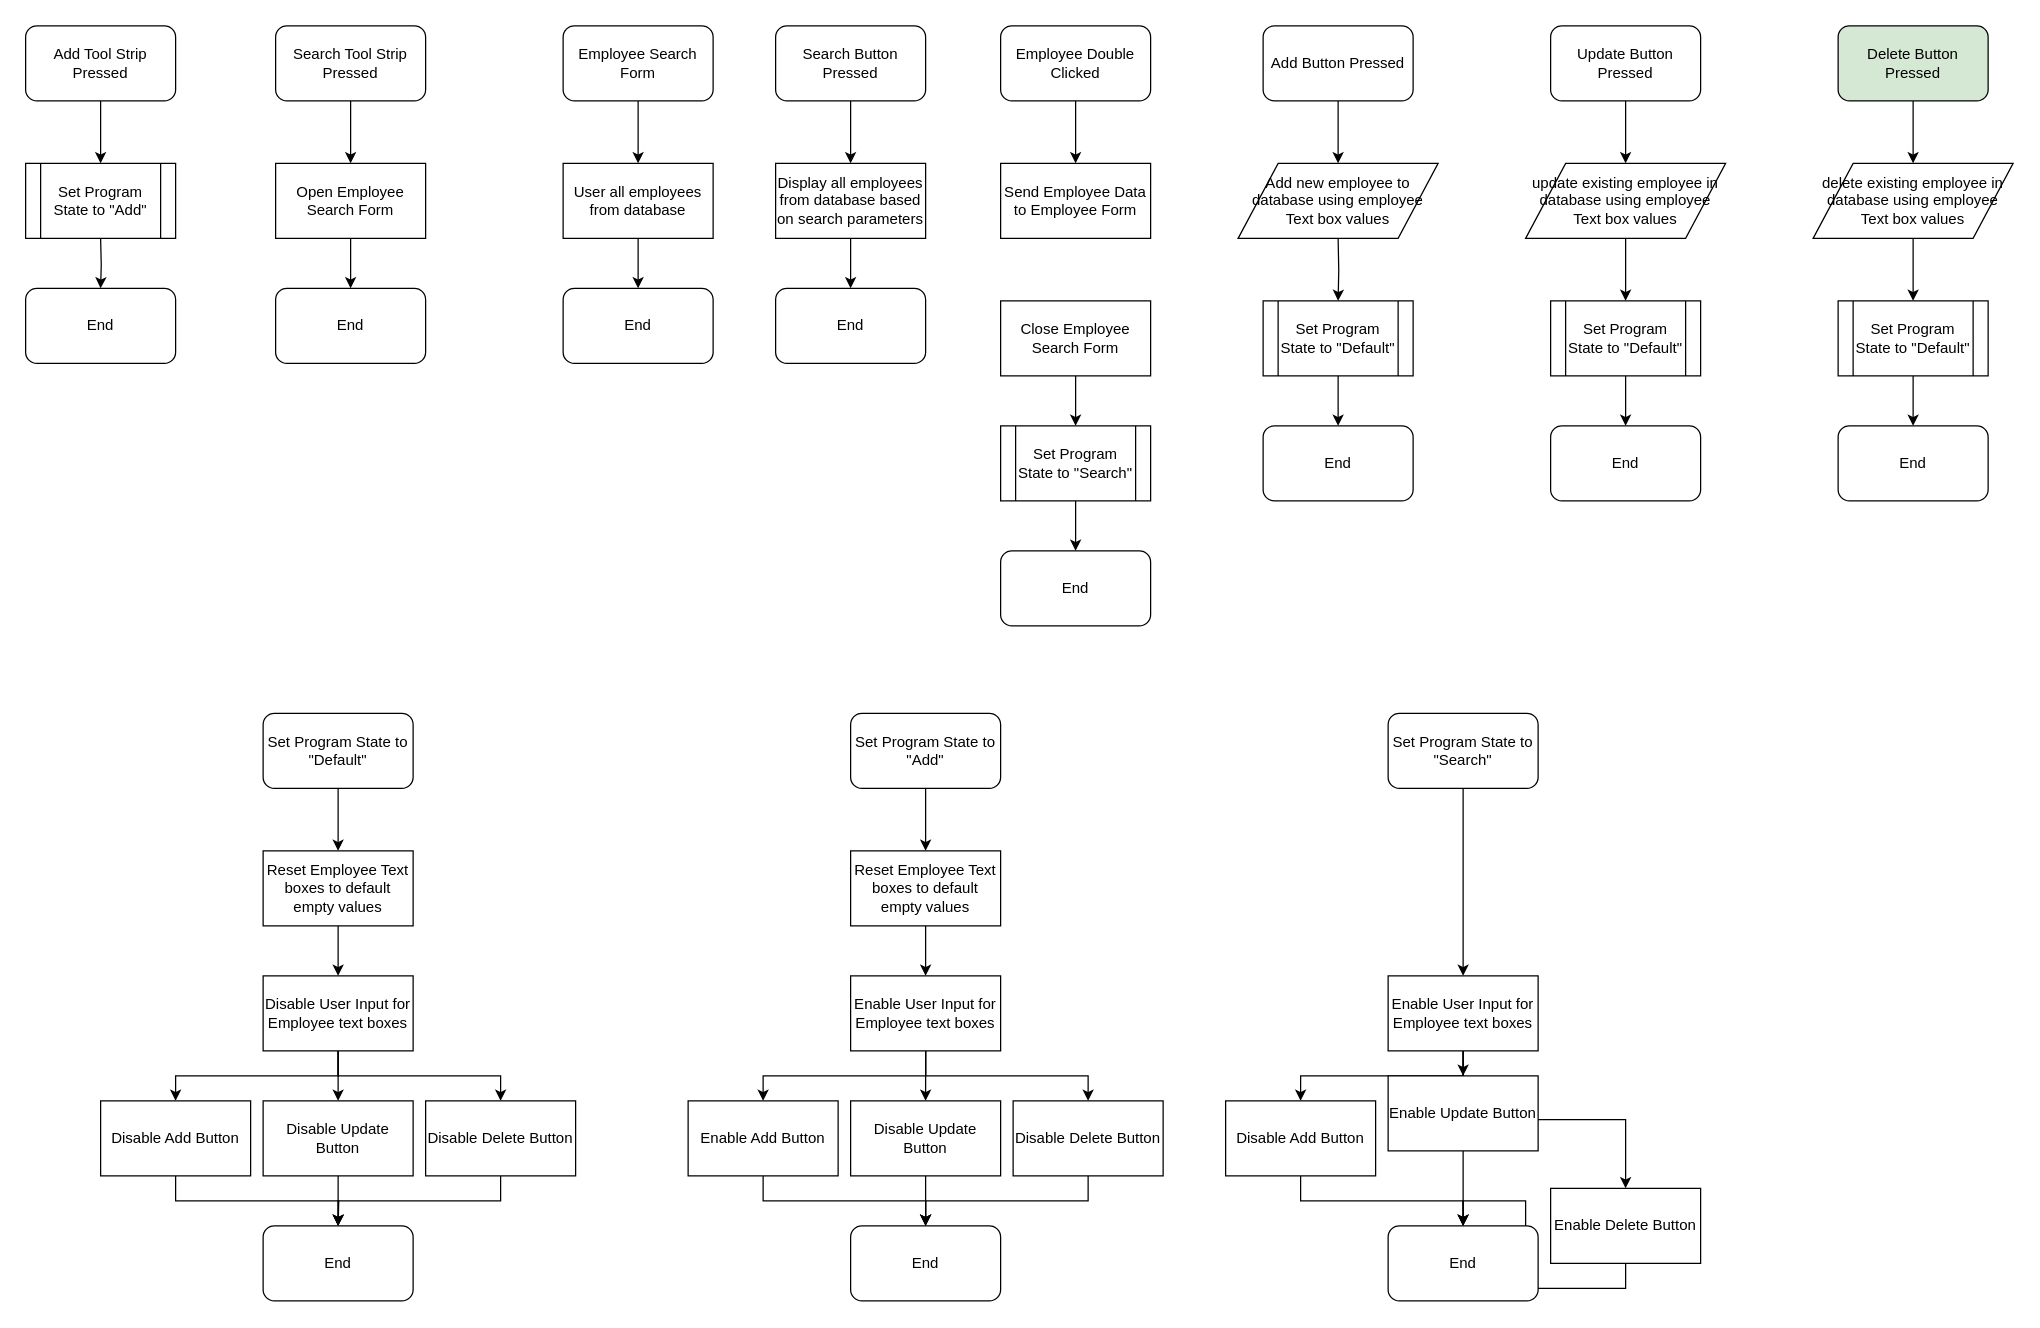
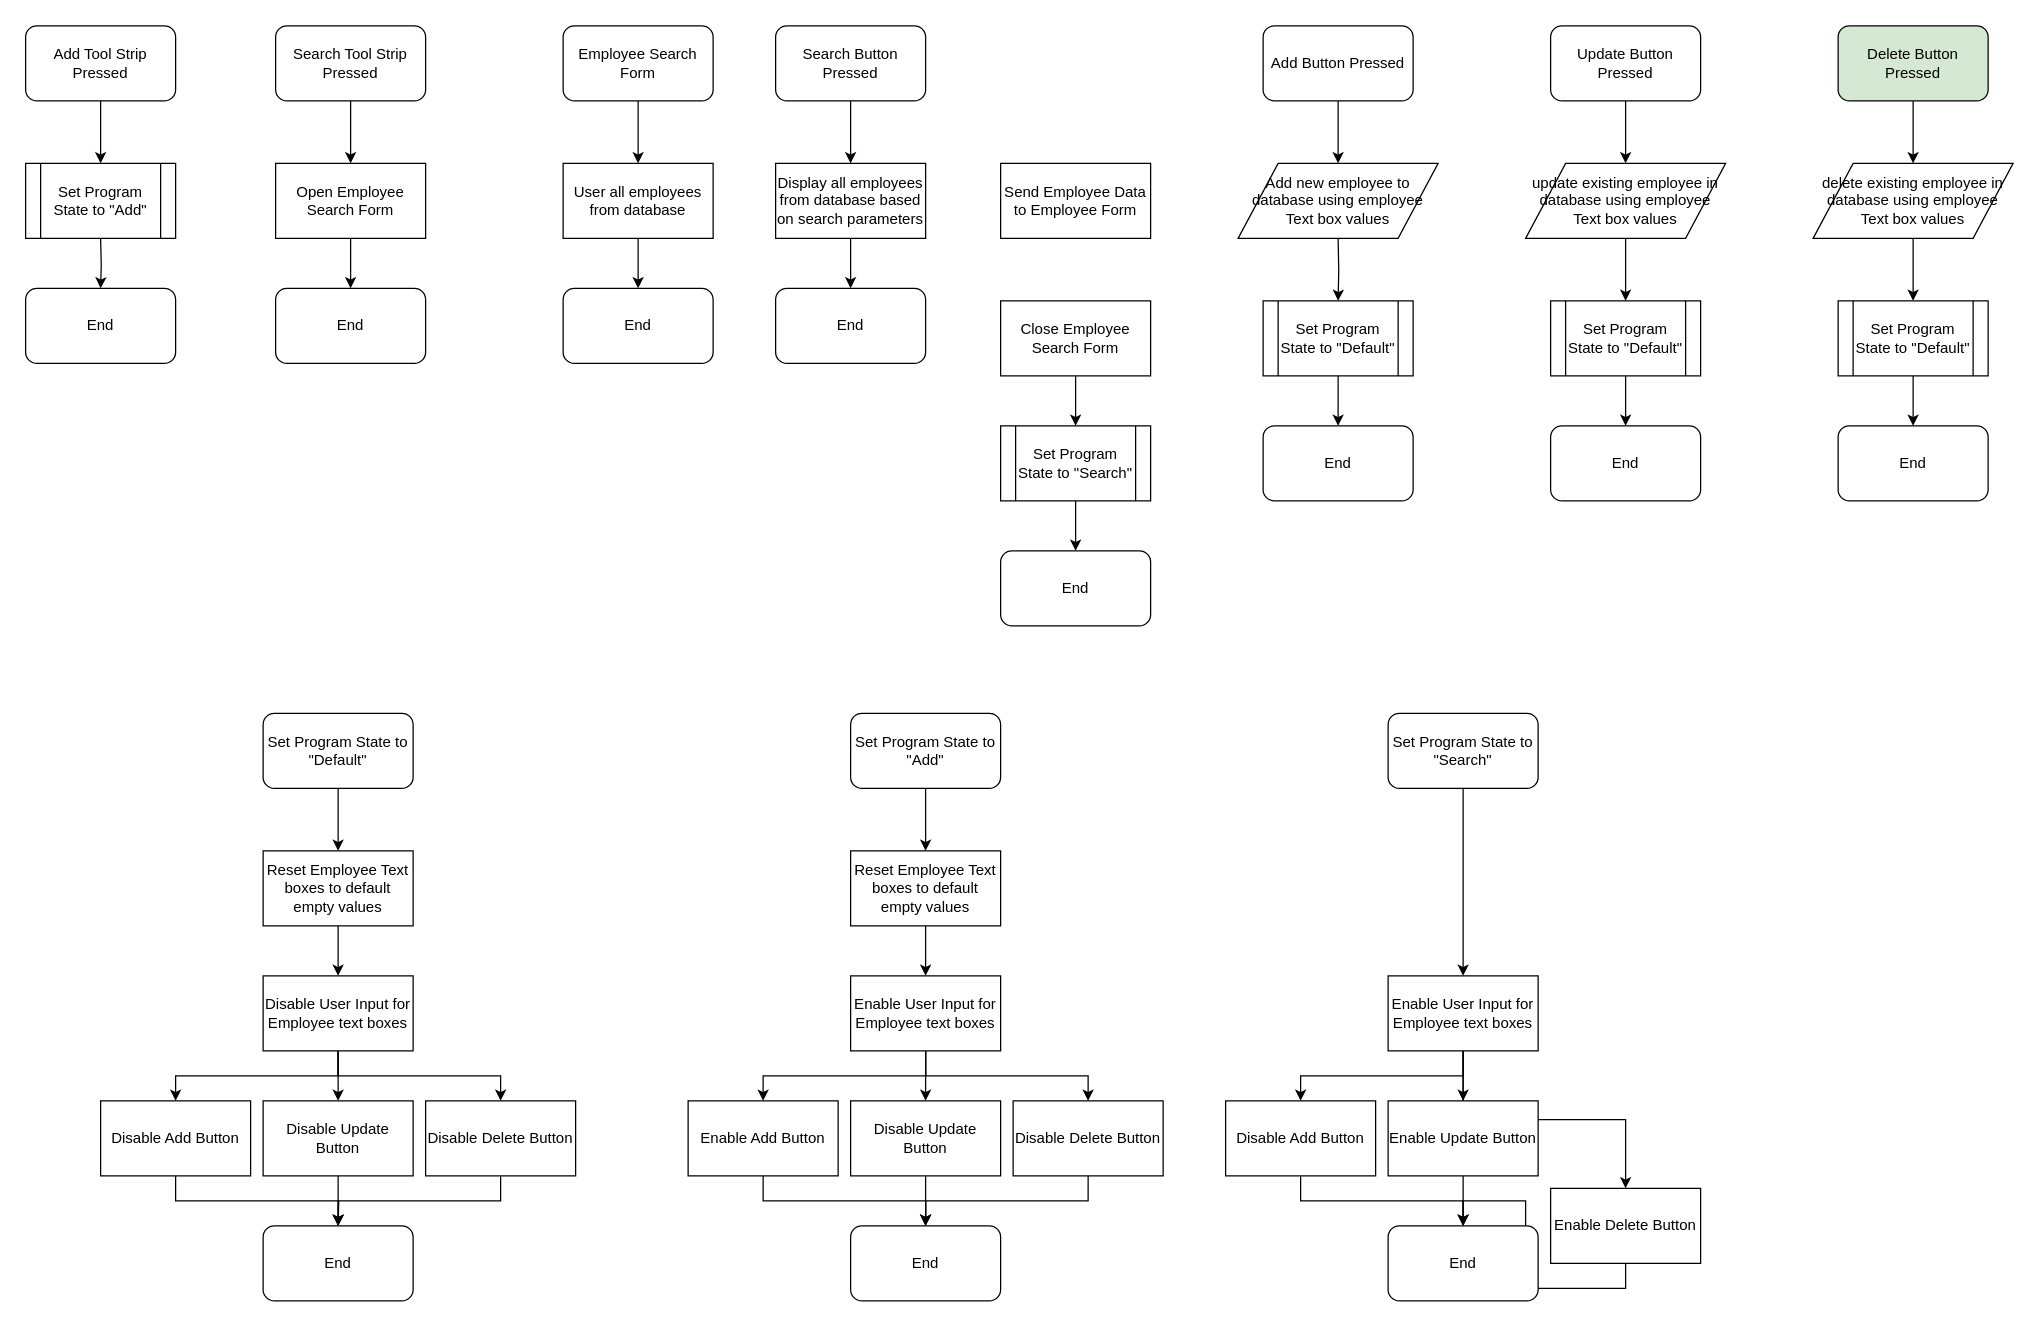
(1076, 63) -> none
(1076, 128) -> none
(1463, 1113) -> (1463, 1138)
